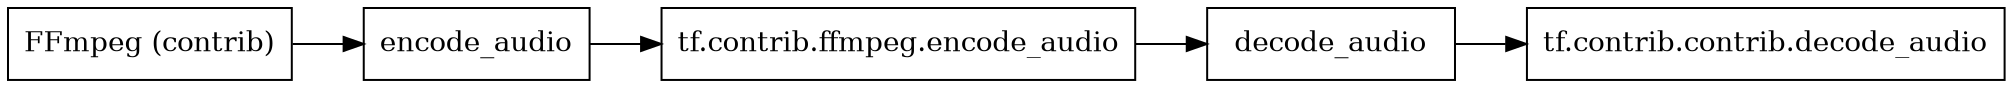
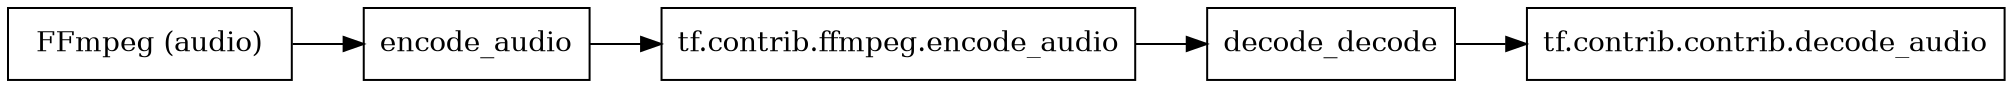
(150, 44) -> (150, 44)
(1331, 44) -> (1331, 44)
